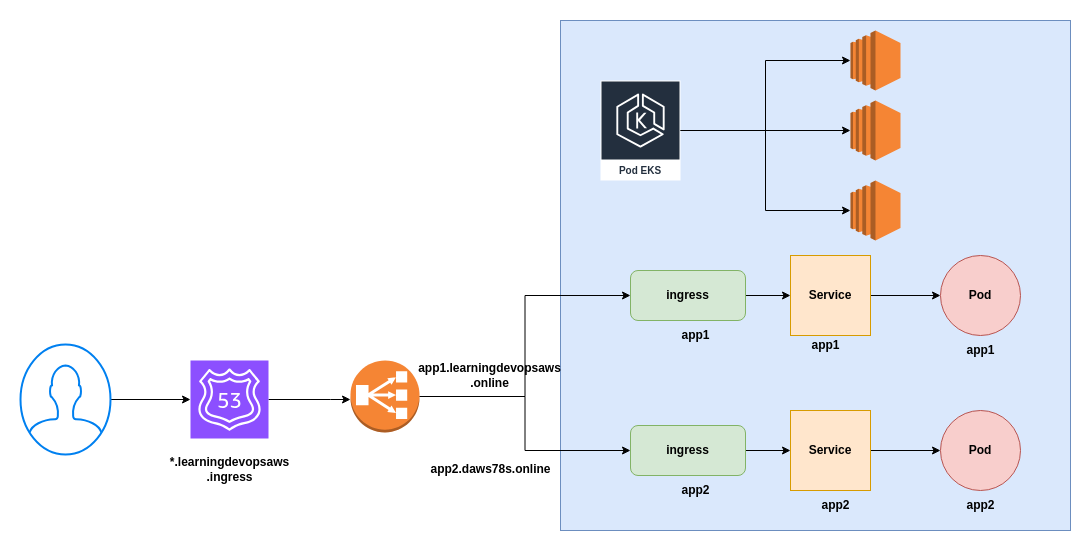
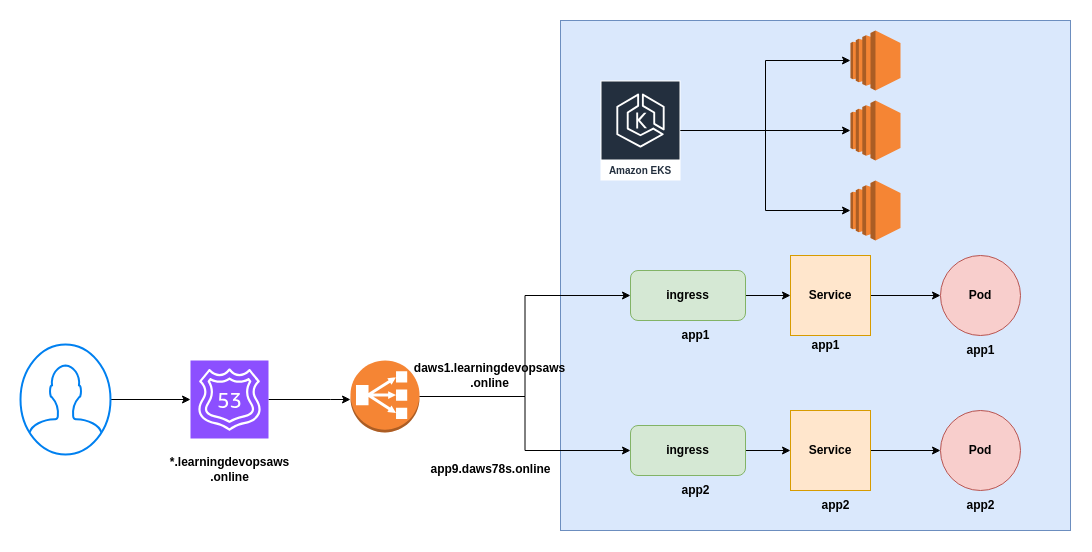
(641, 171) -> (641, 171)
(490, 376) -> (490, 376)
(230, 470) -> (230, 470)
(491, 470) -> (491, 470)
